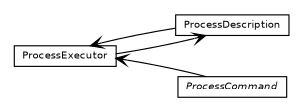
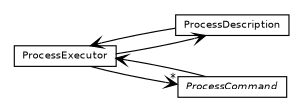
none -> (128, 75)
